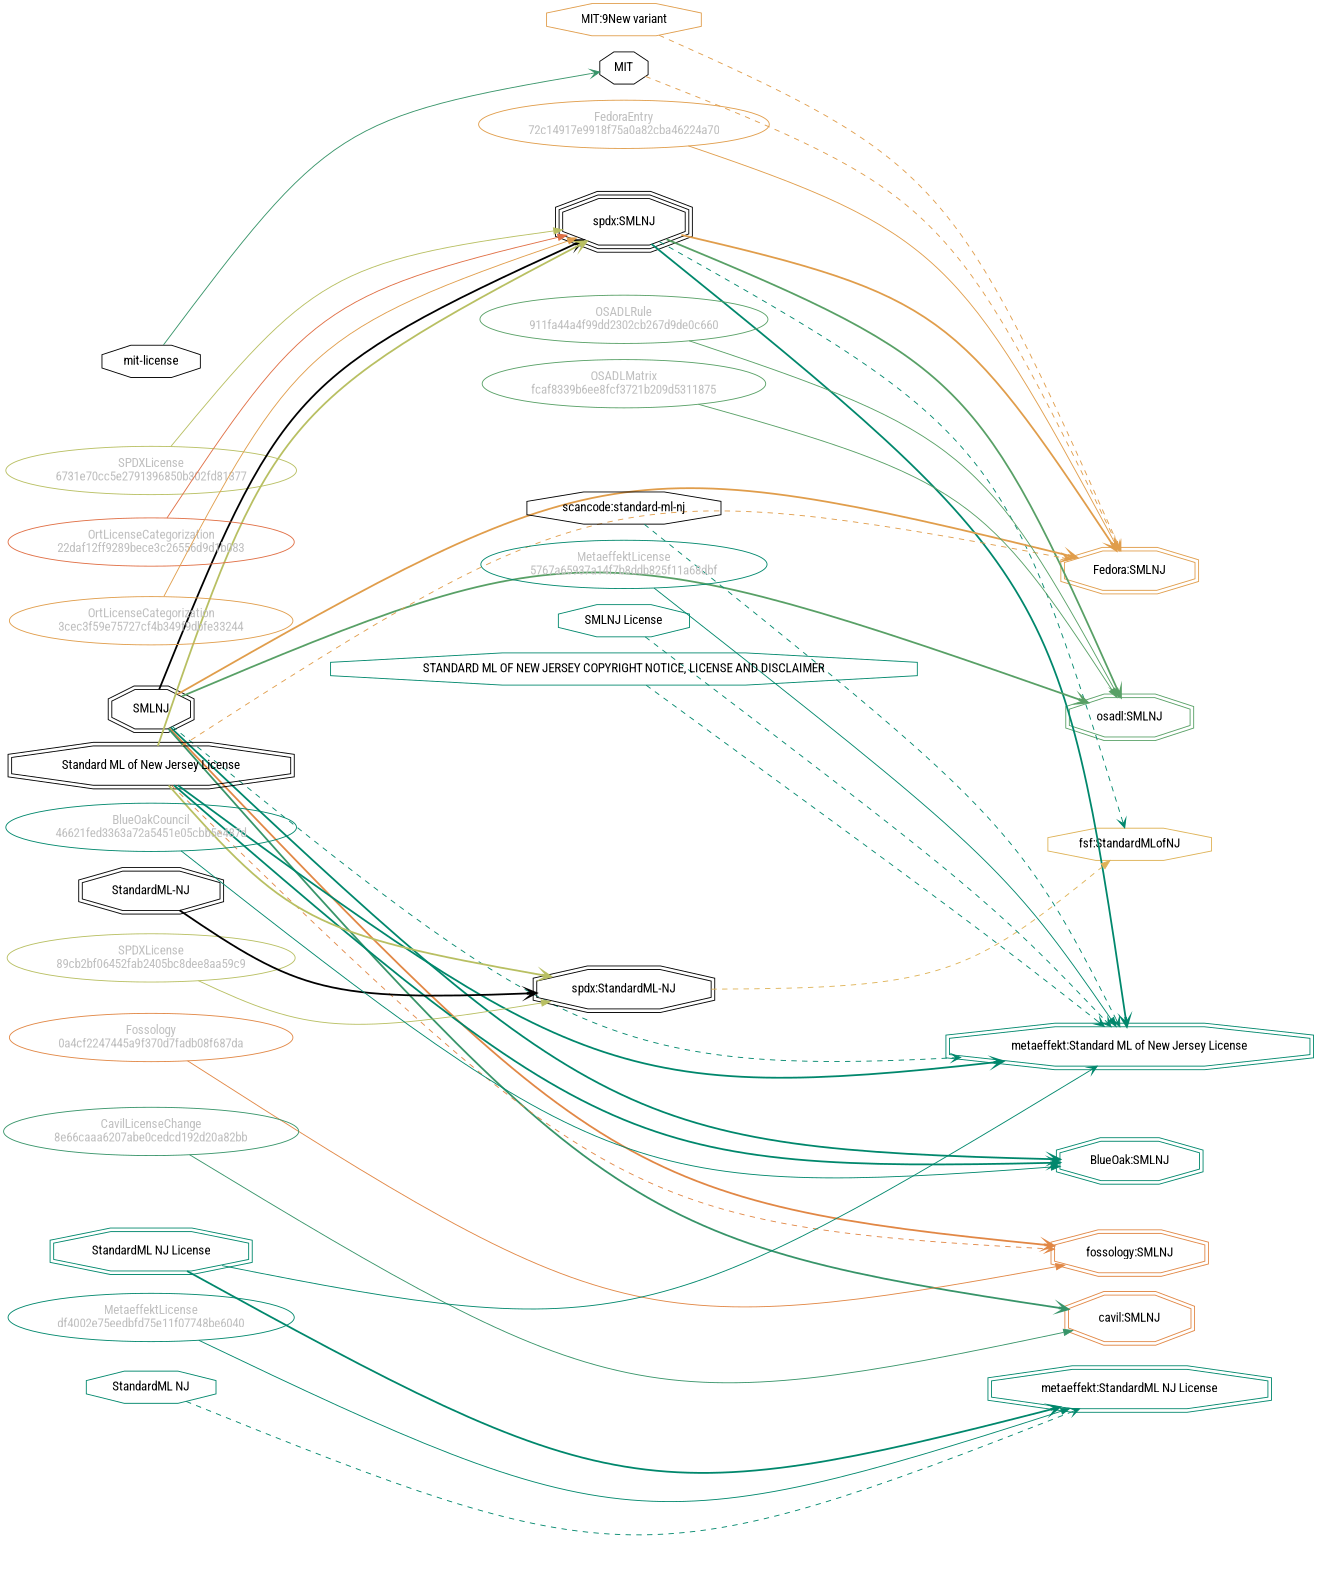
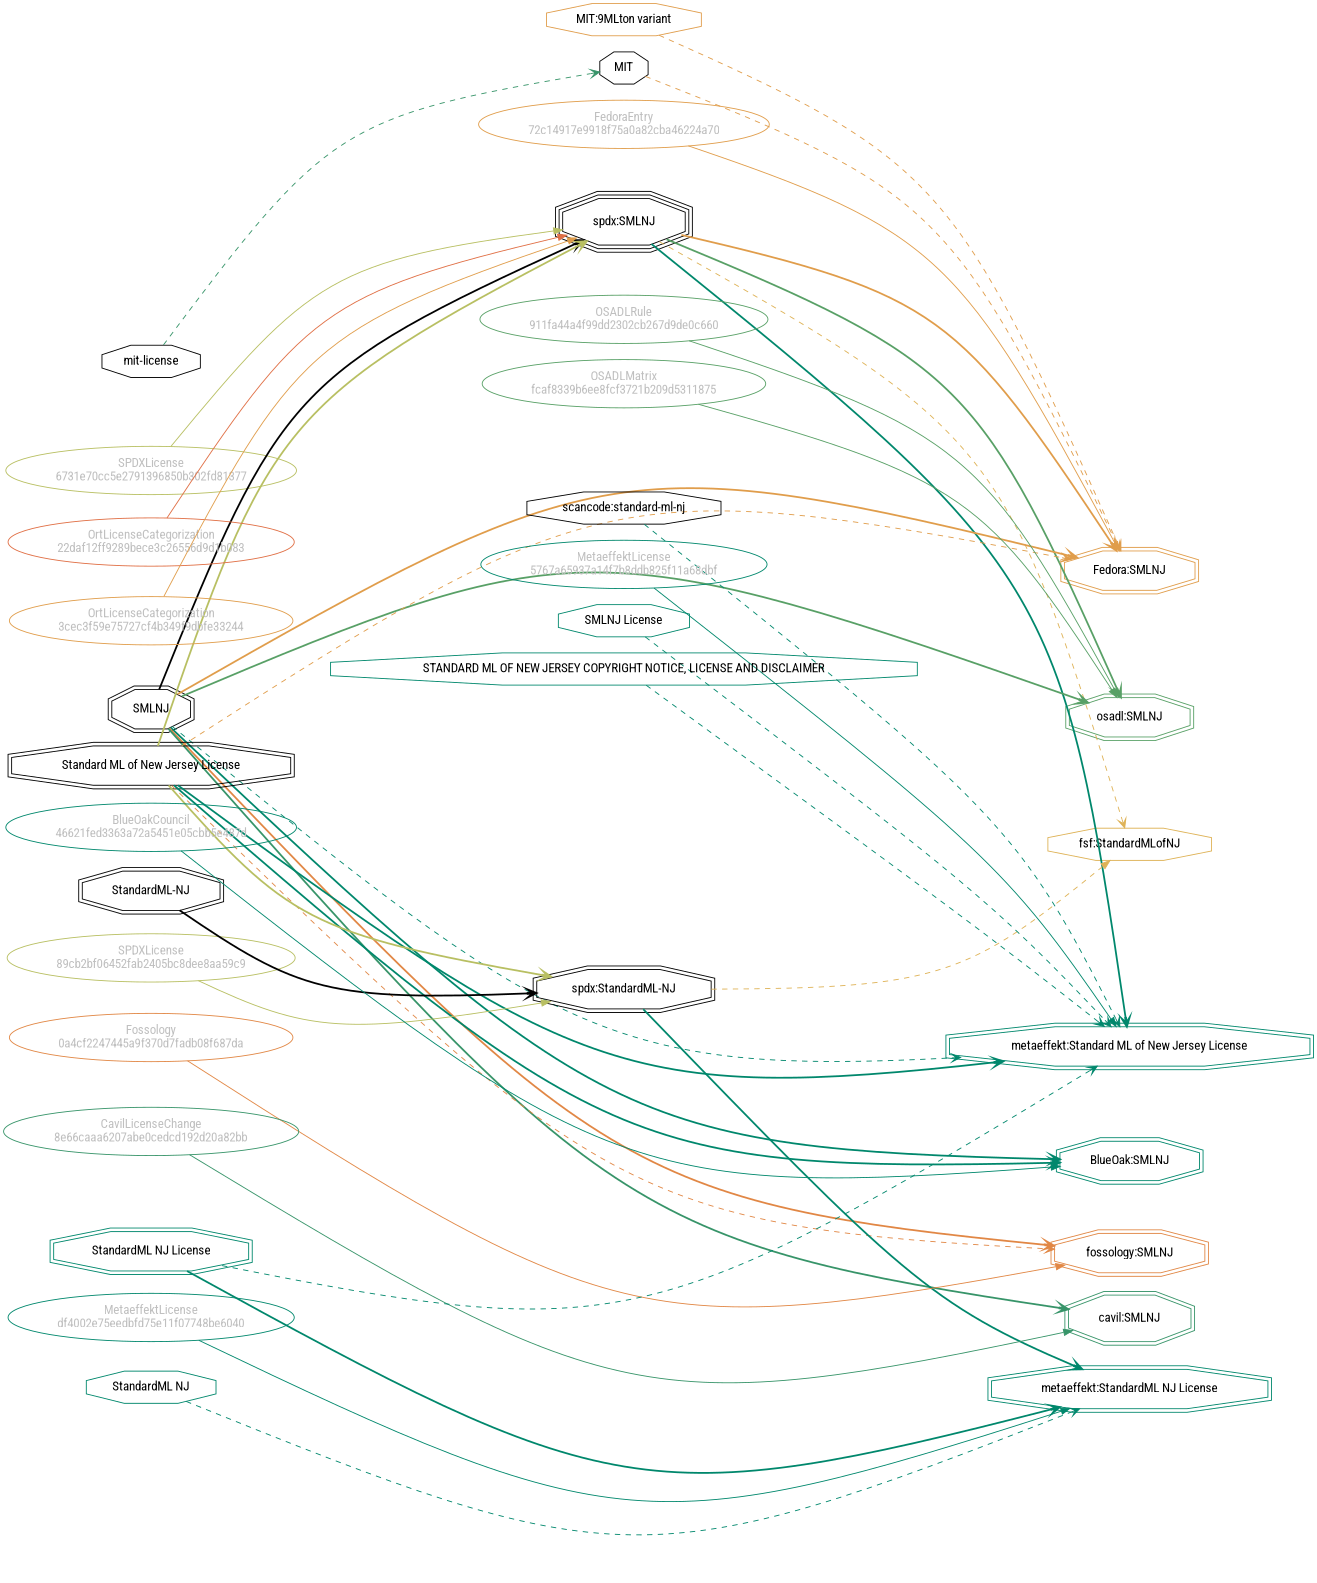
(624, 20) -> (624, 20)
(339, 148) -> (339, 148)
(975, 463) -> (975, 463)
none -> (831, 1200)
(680, 1285) -> (680, 1285)
(1130, 1318) -> (1130, 1318)
